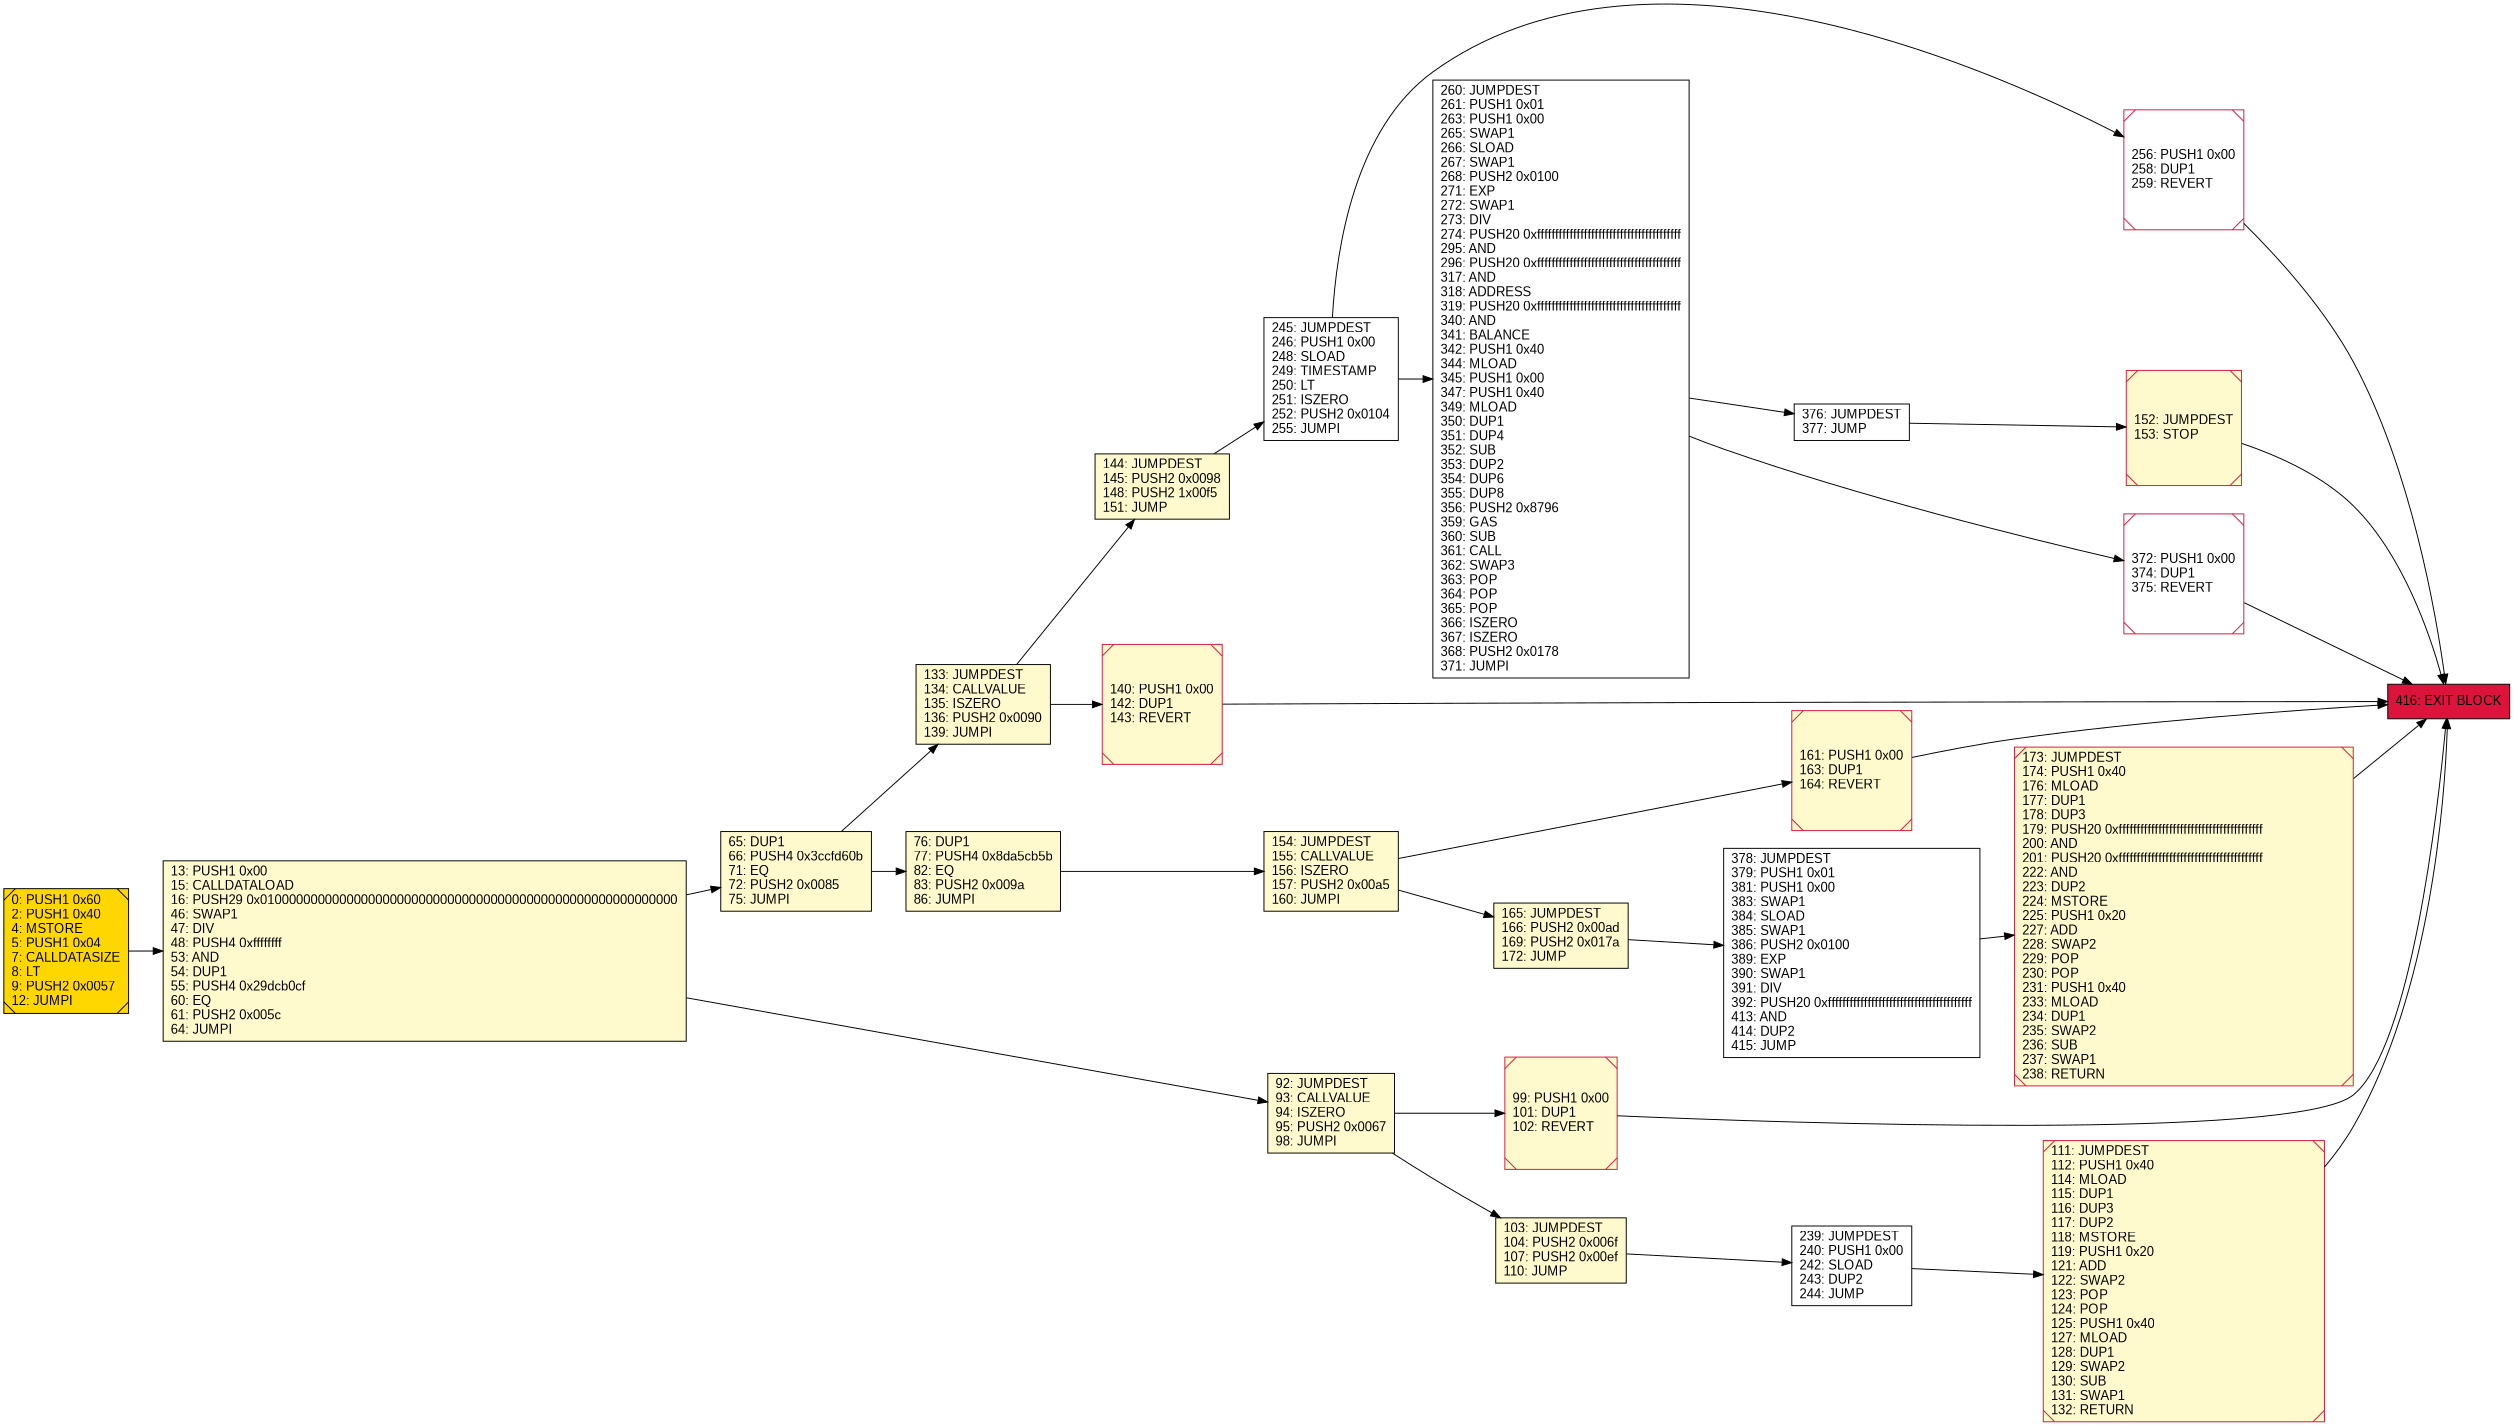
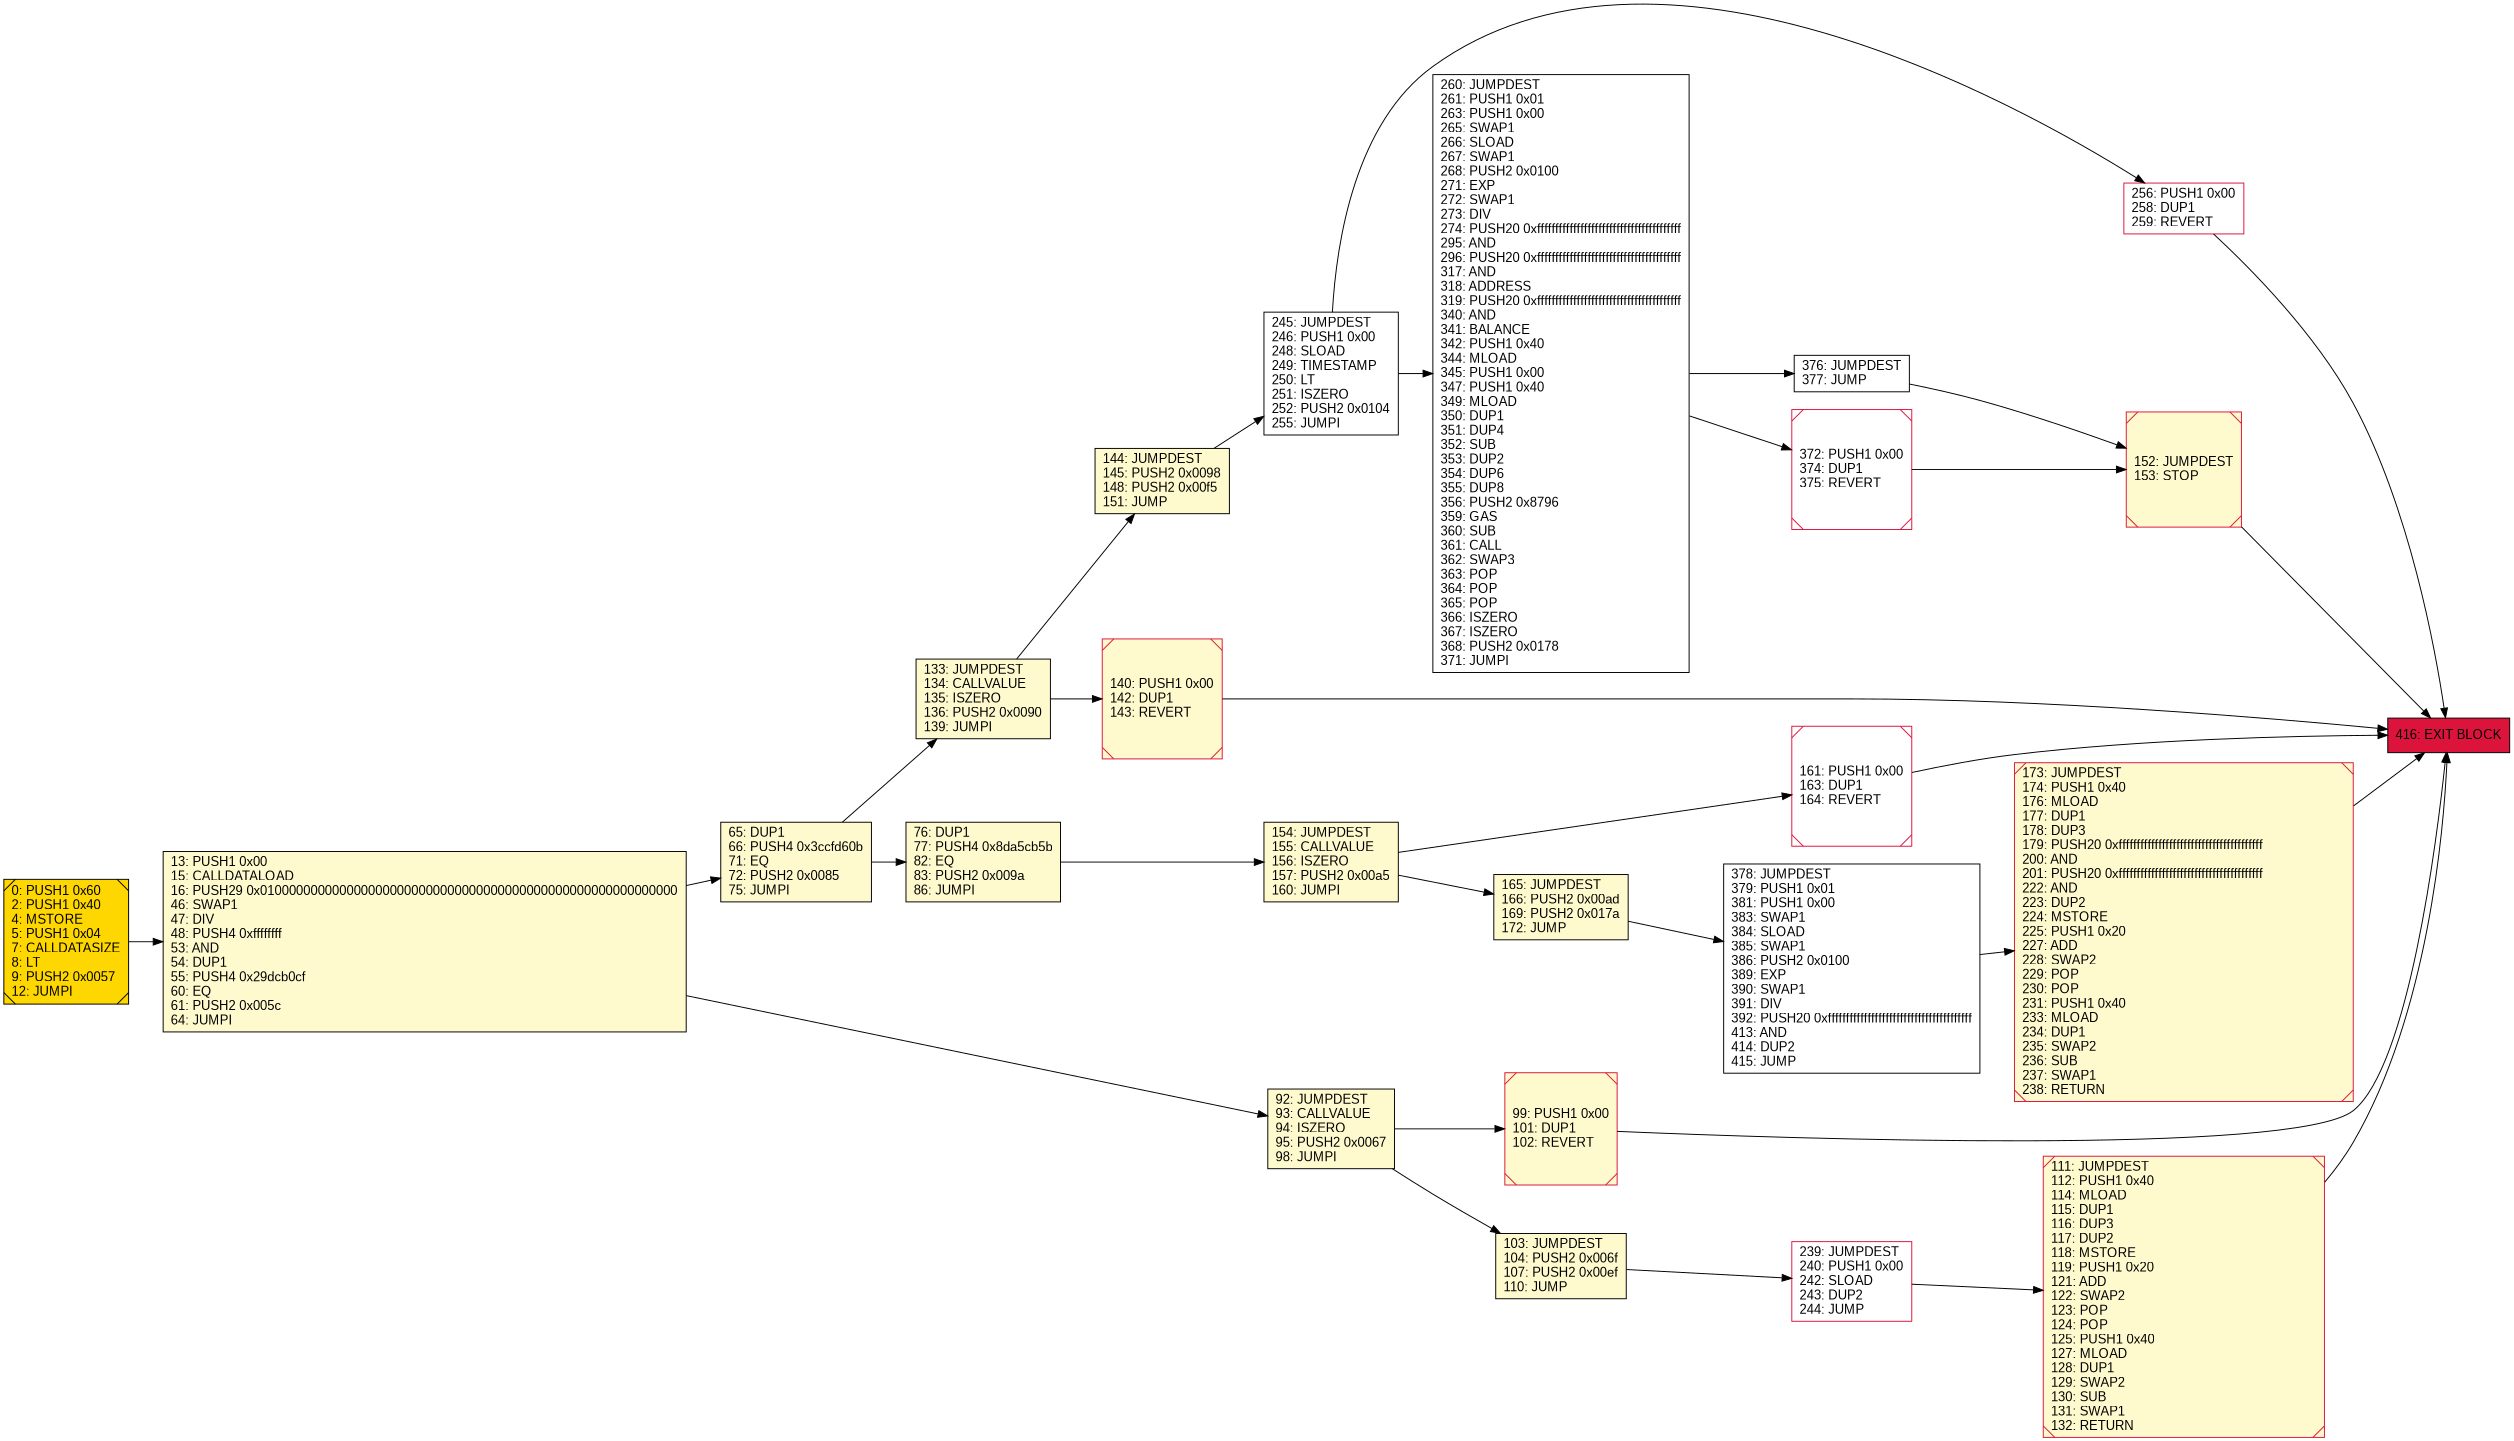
(2184, 170) -> (2184, 208)
(1162, 487) -> (1162, 481)
(2324, 641) -> (2014, 469)
(1852, 771) -> (1852, 786)
(1852, 1266) -> (1852, 1281)
